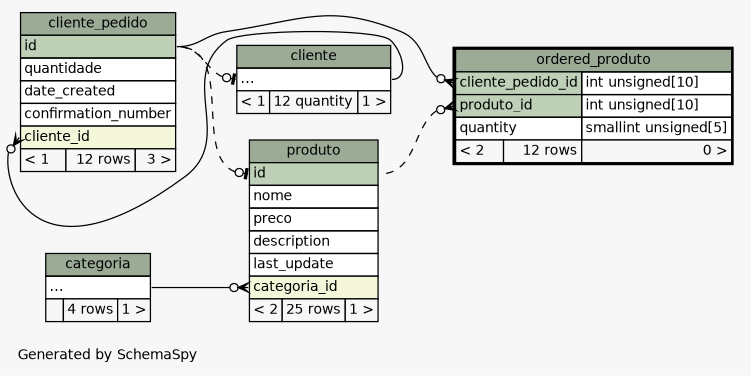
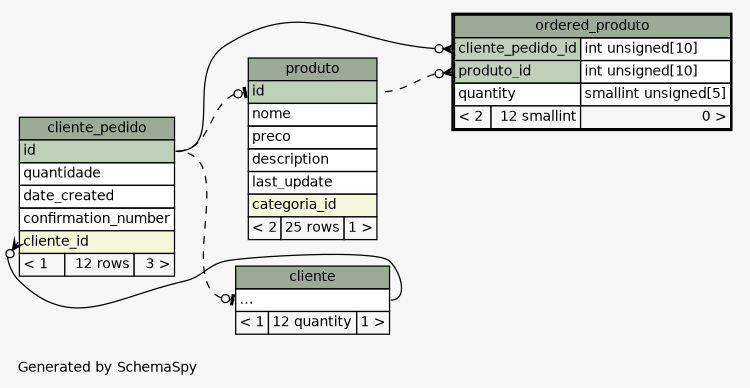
(550, 151) -> (538, 117)
(97, 288) -> none
